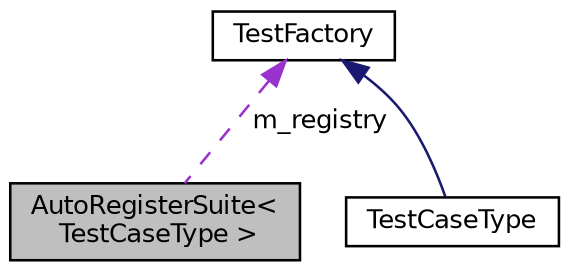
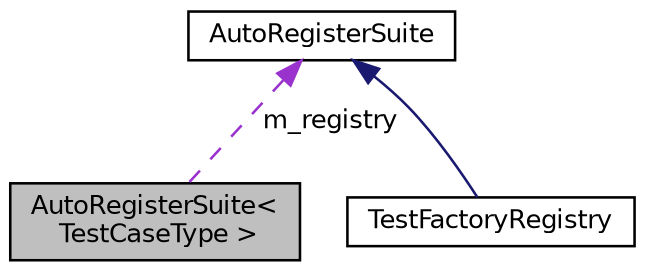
(304, 36) -> (322, 36)
(453, 222) -> (491, 222)
